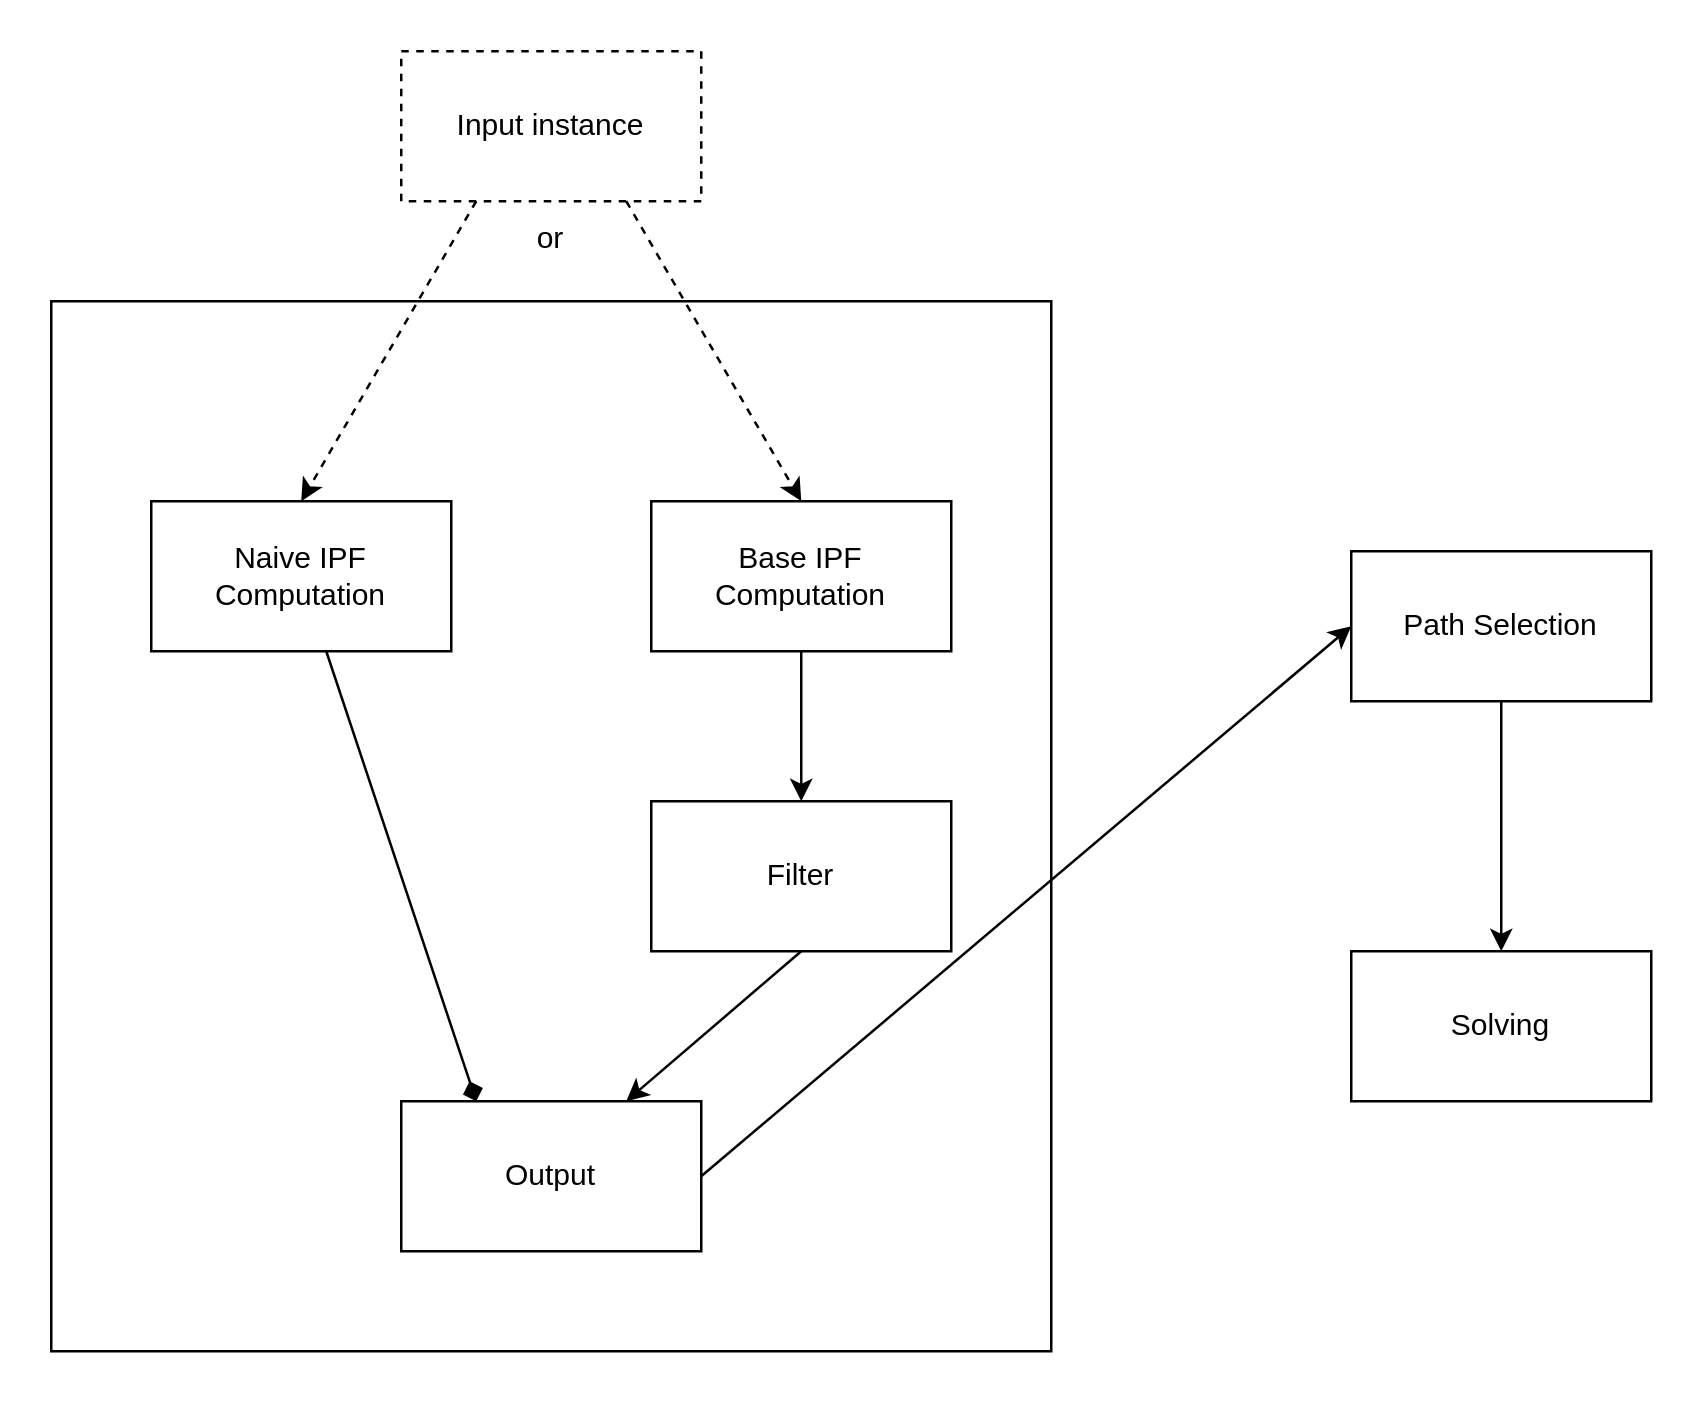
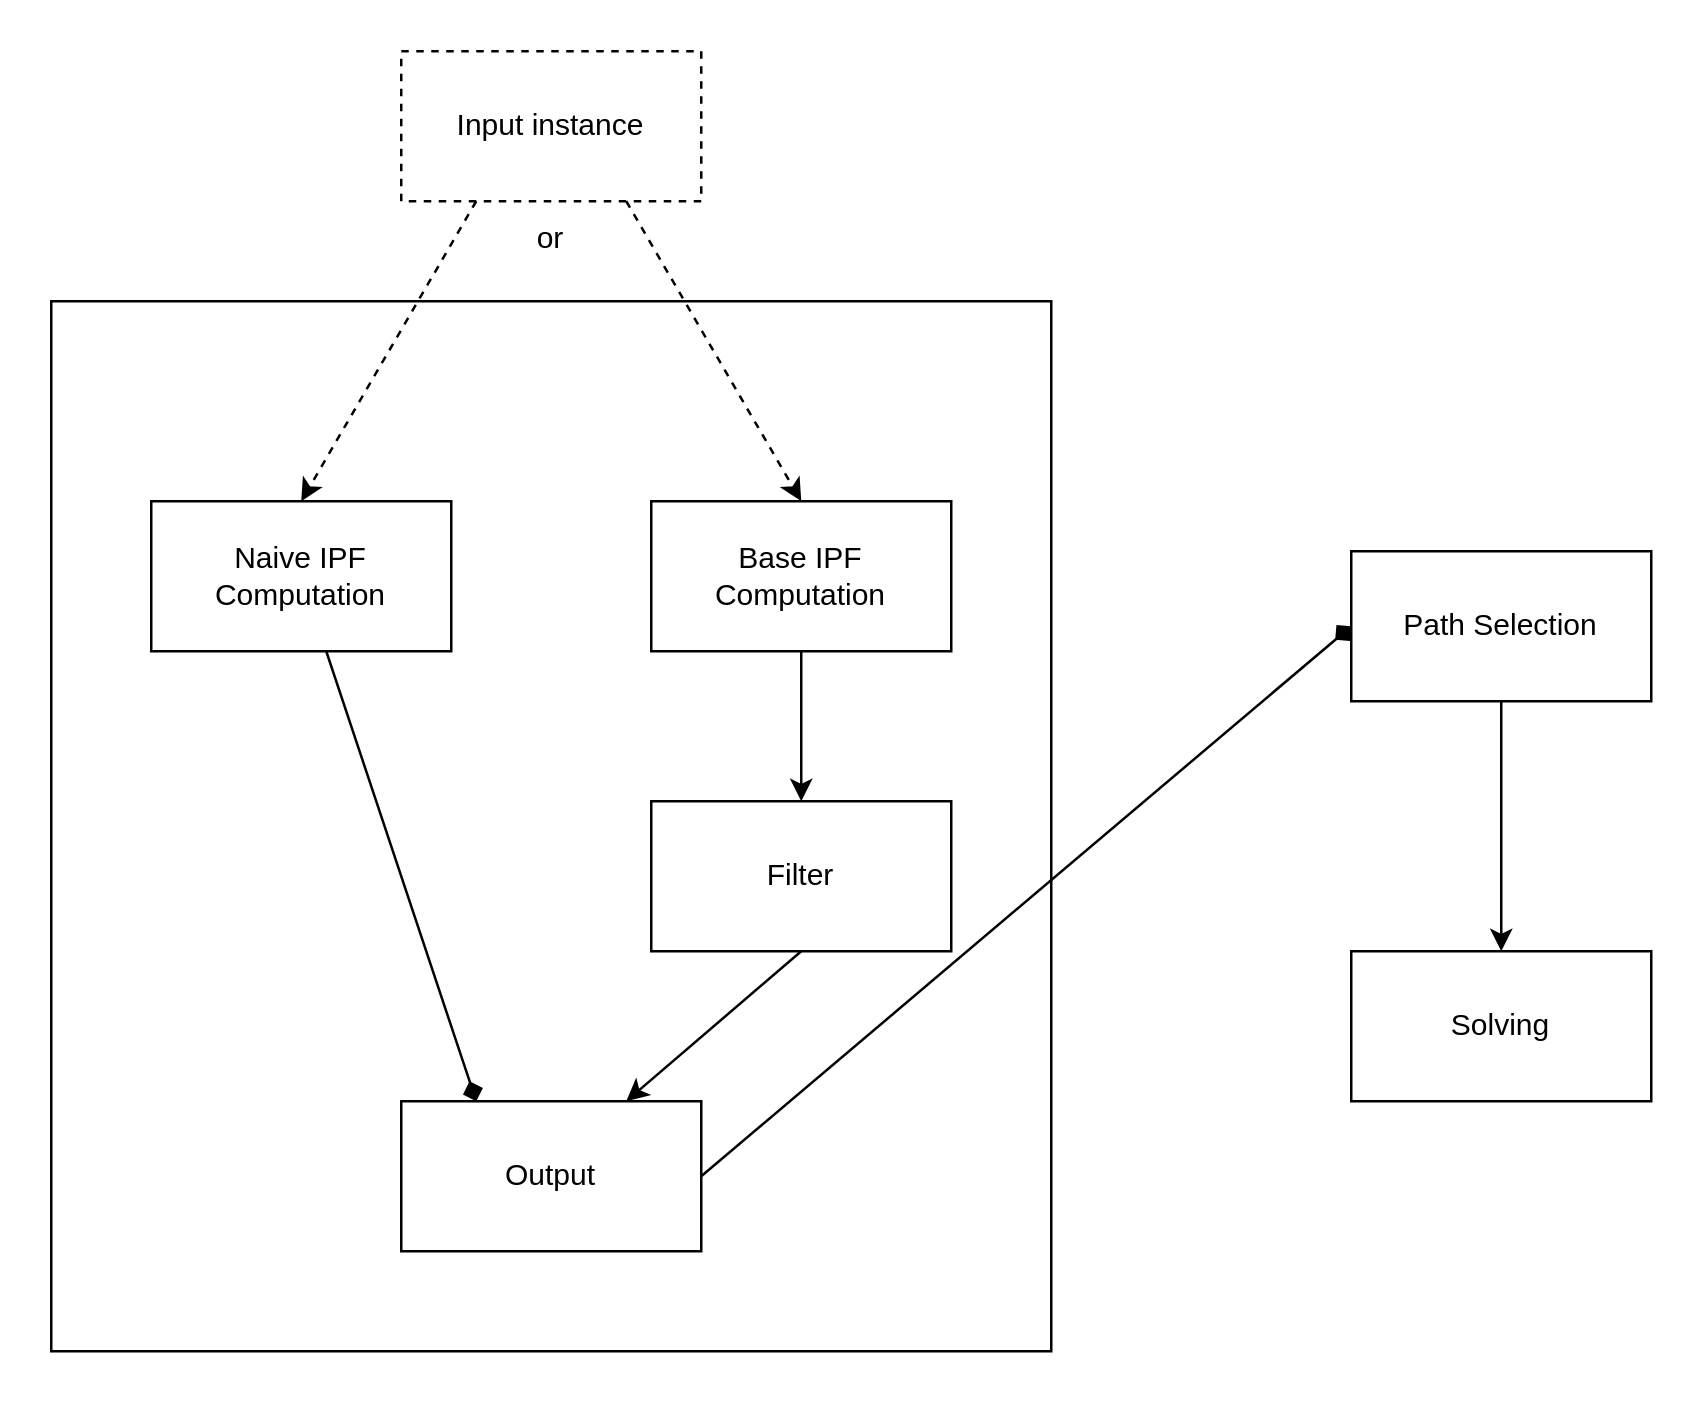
(1338, 638) -> (1336, 639)
